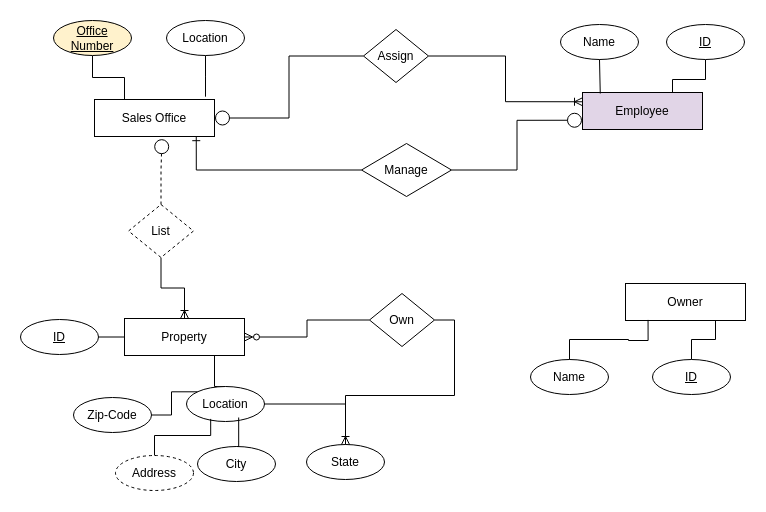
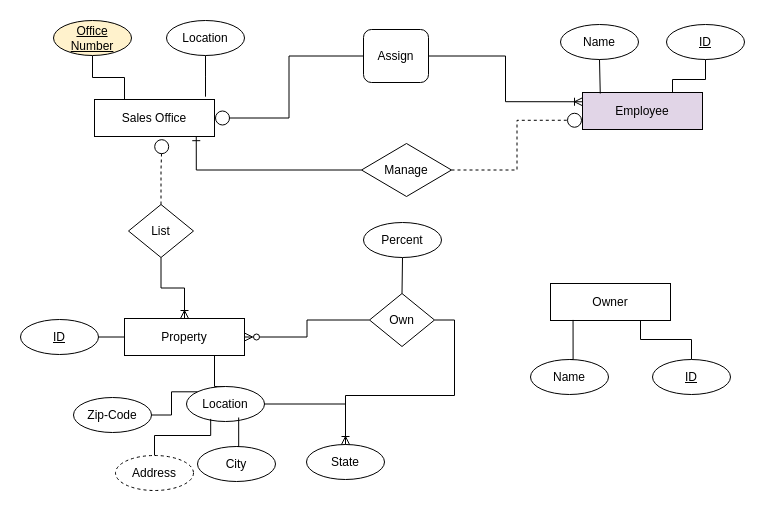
(396, 56) -> (396, 56)
(517, 154) -> (517, 154)
(161, 231) -> (161, 231)
none -> (403, 240)
none -> (402, 276)
(686, 302) -> (611, 302)
